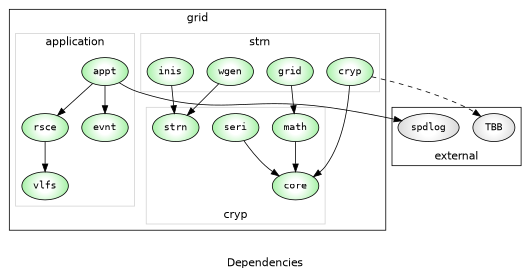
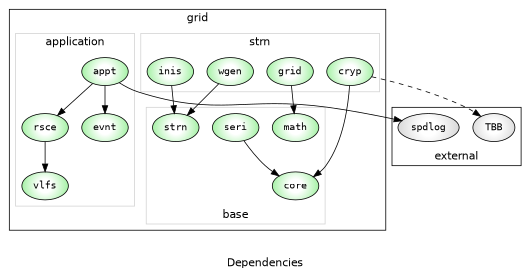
(296, 153) -> none
(236, 215) -> (236, 215)
